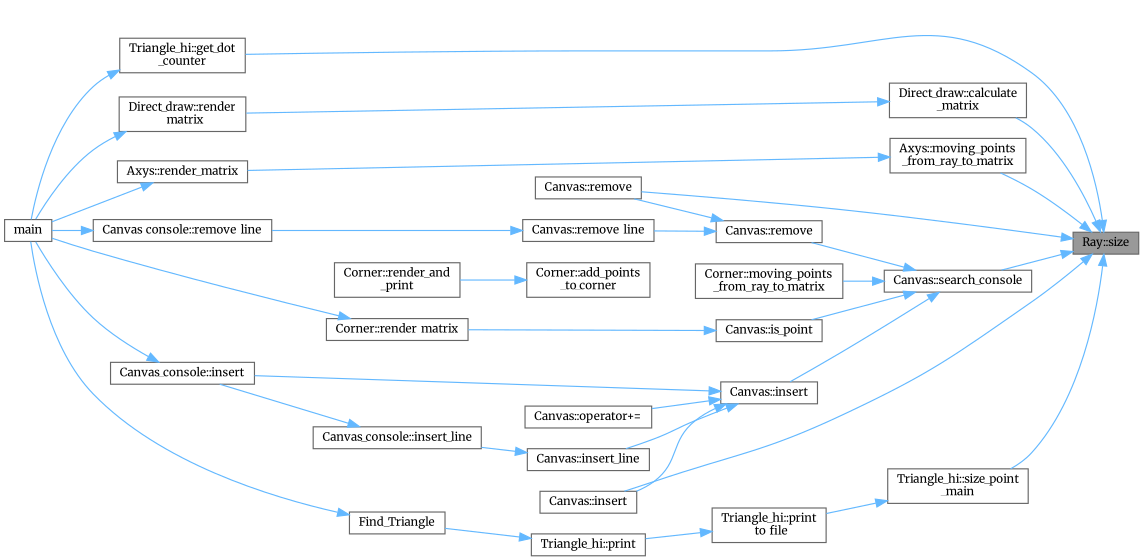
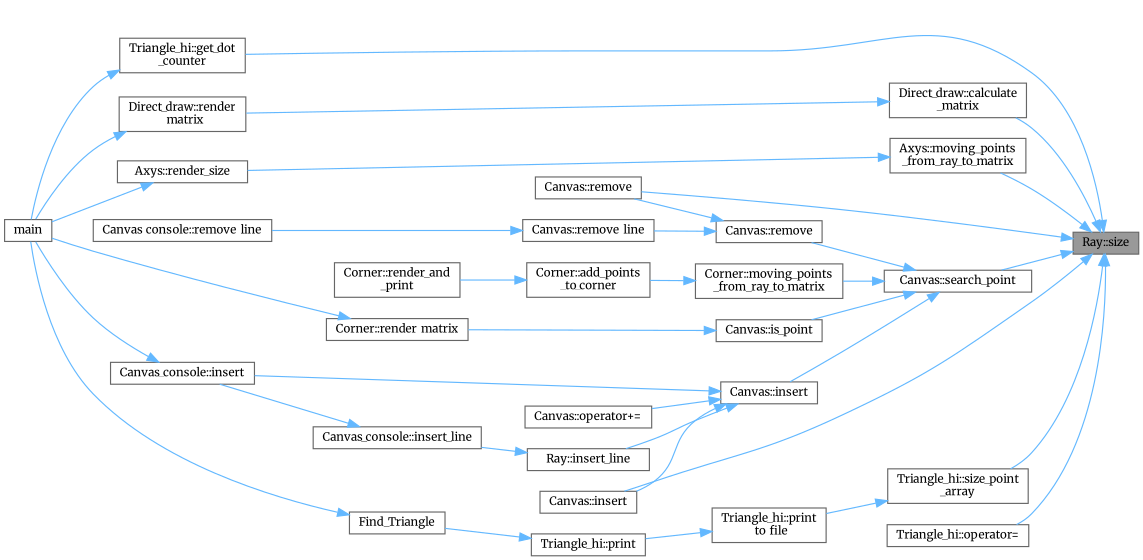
(182, 172) -> (182, 172)
(67, 231) -> none
none -> (667, 281)
(958, 281) -> (958, 281)
(588, 460) -> (588, 460)
(958, 486) -> (958, 486)
none -> (958, 536)
